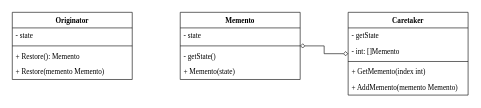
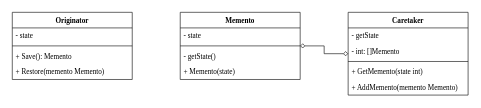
(53, 56) -> (47, 56)
(394, 72) -> (395, 72)
